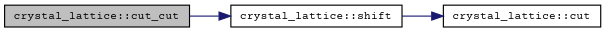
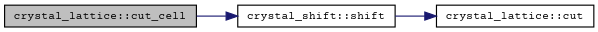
(97, 16) -> (101, 16)
(316, 16) -> (316, 16)
